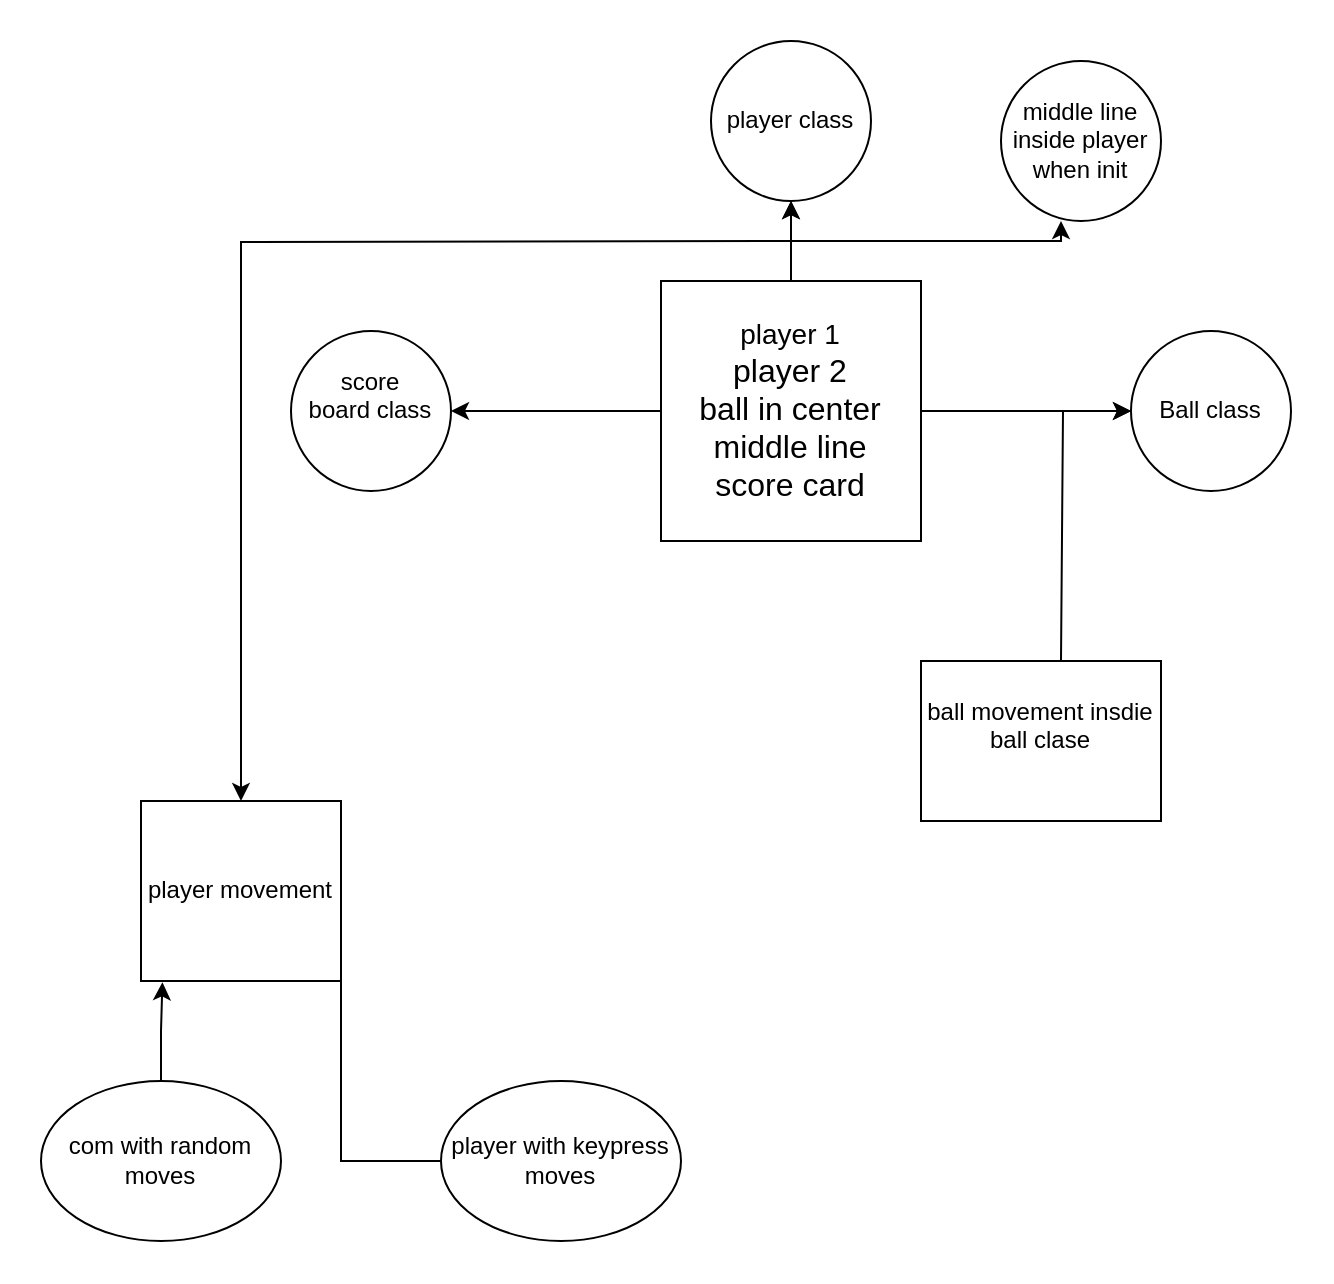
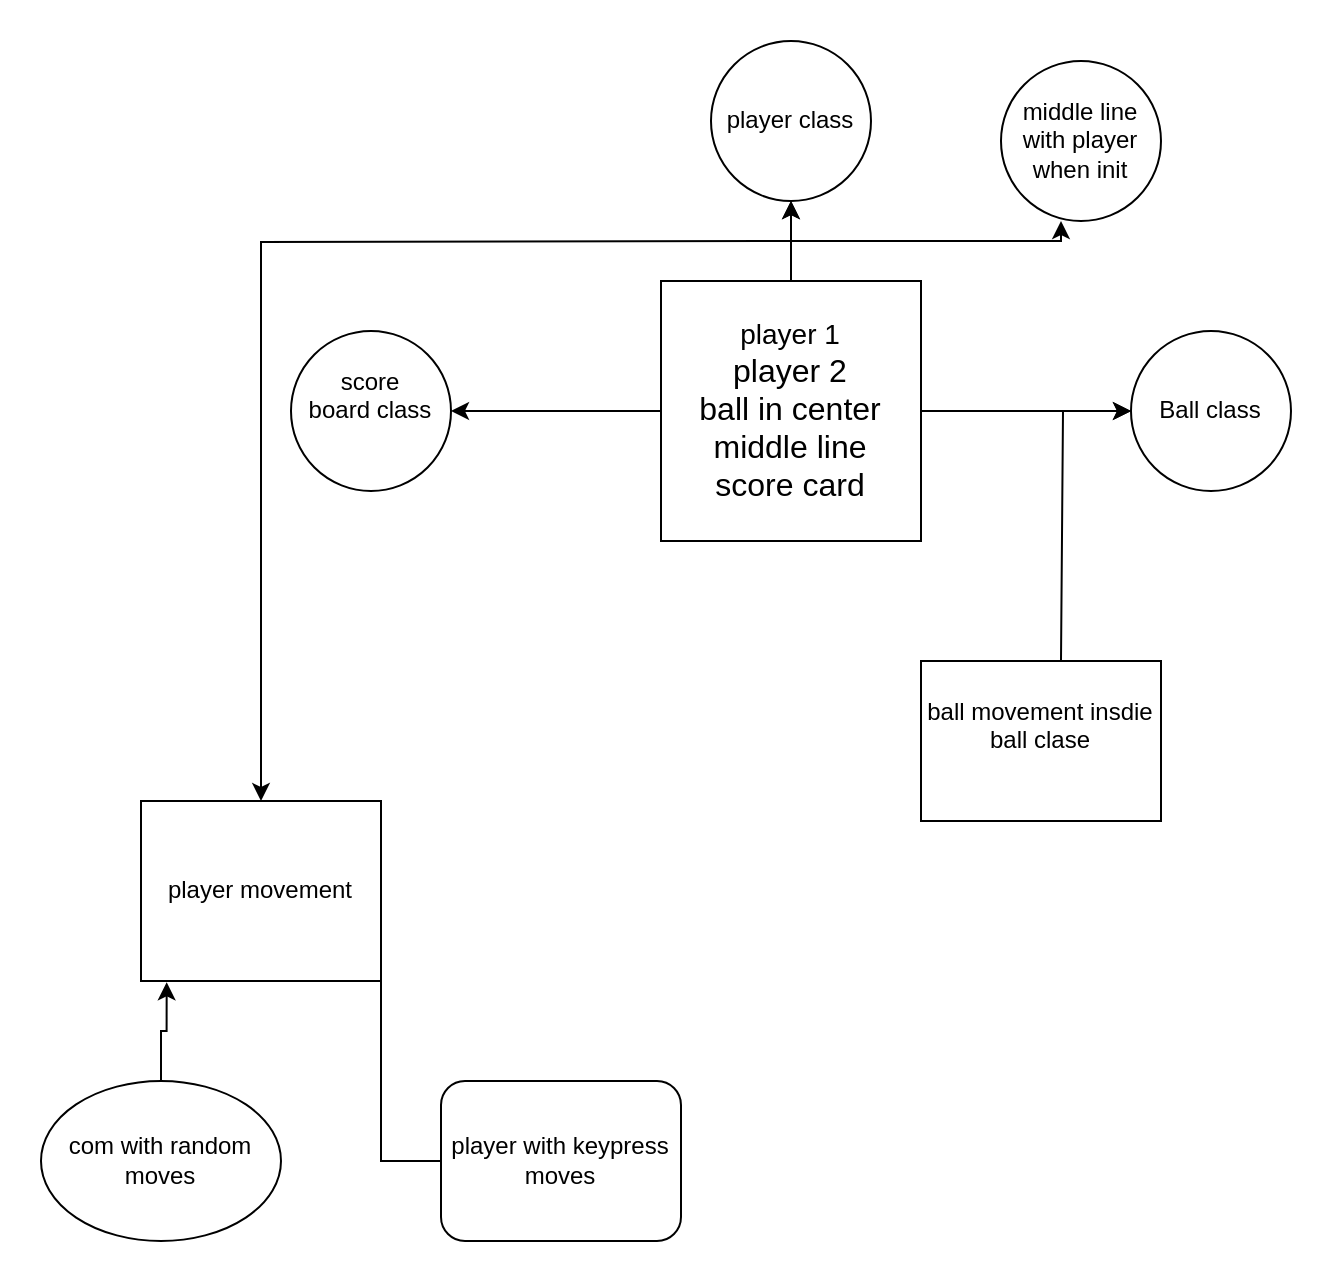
(1081, 141) -> (1081, 141)
(241, 891) -> (261, 891)
(561, 1161) -> (561, 1161)
